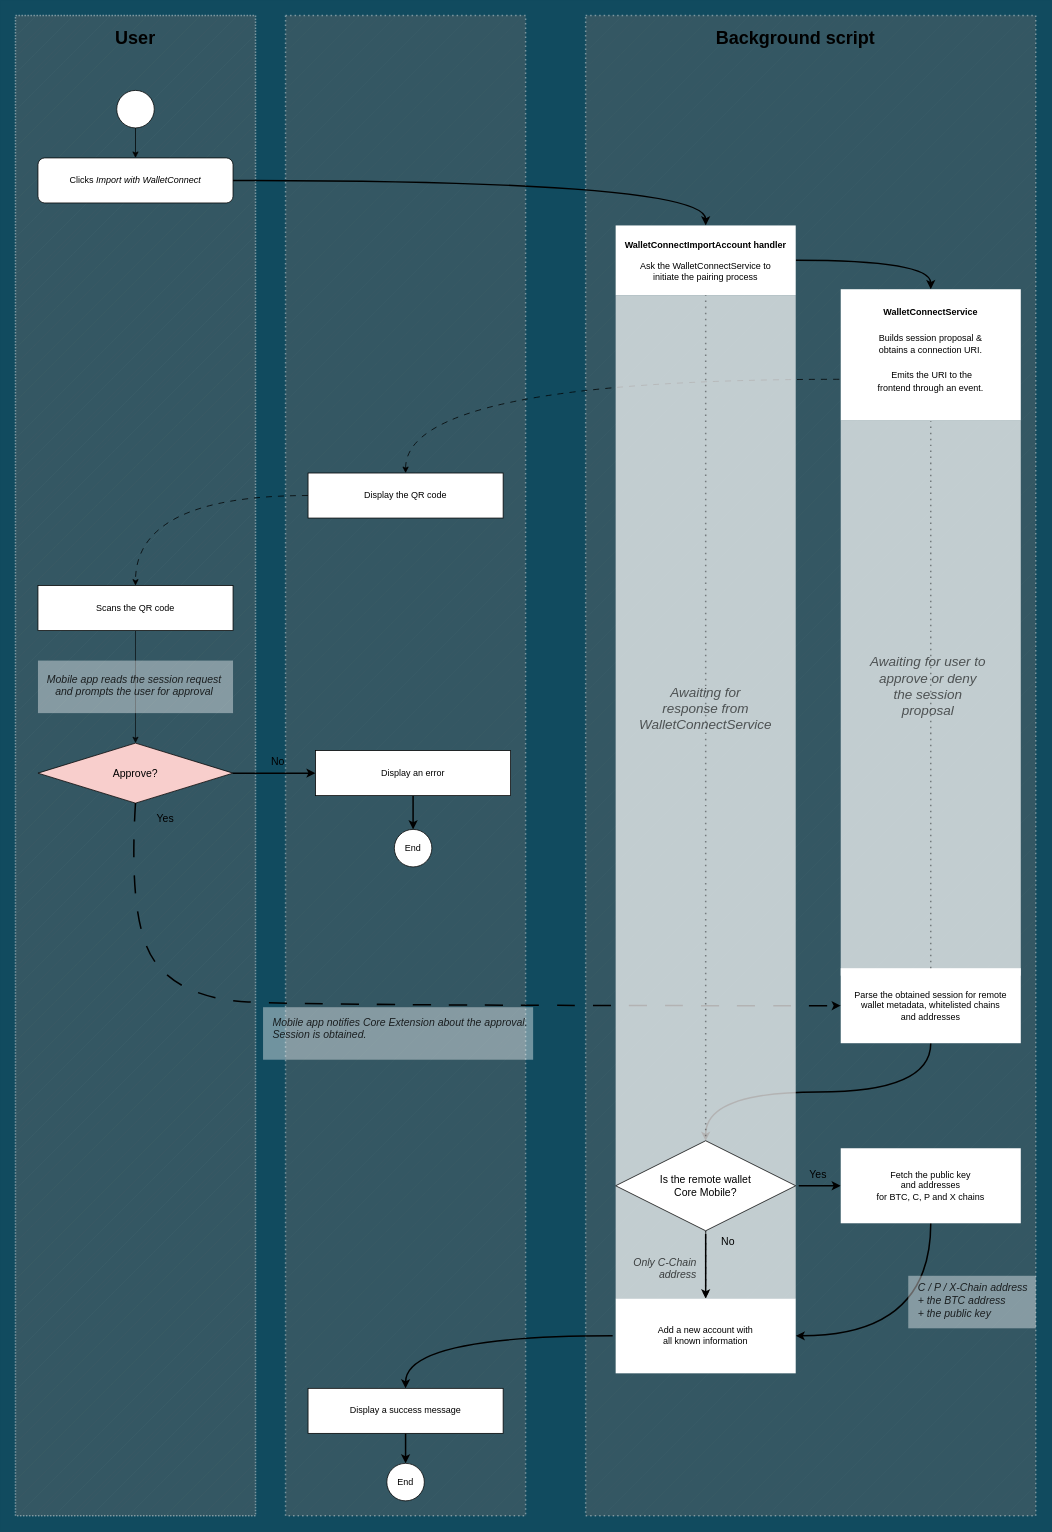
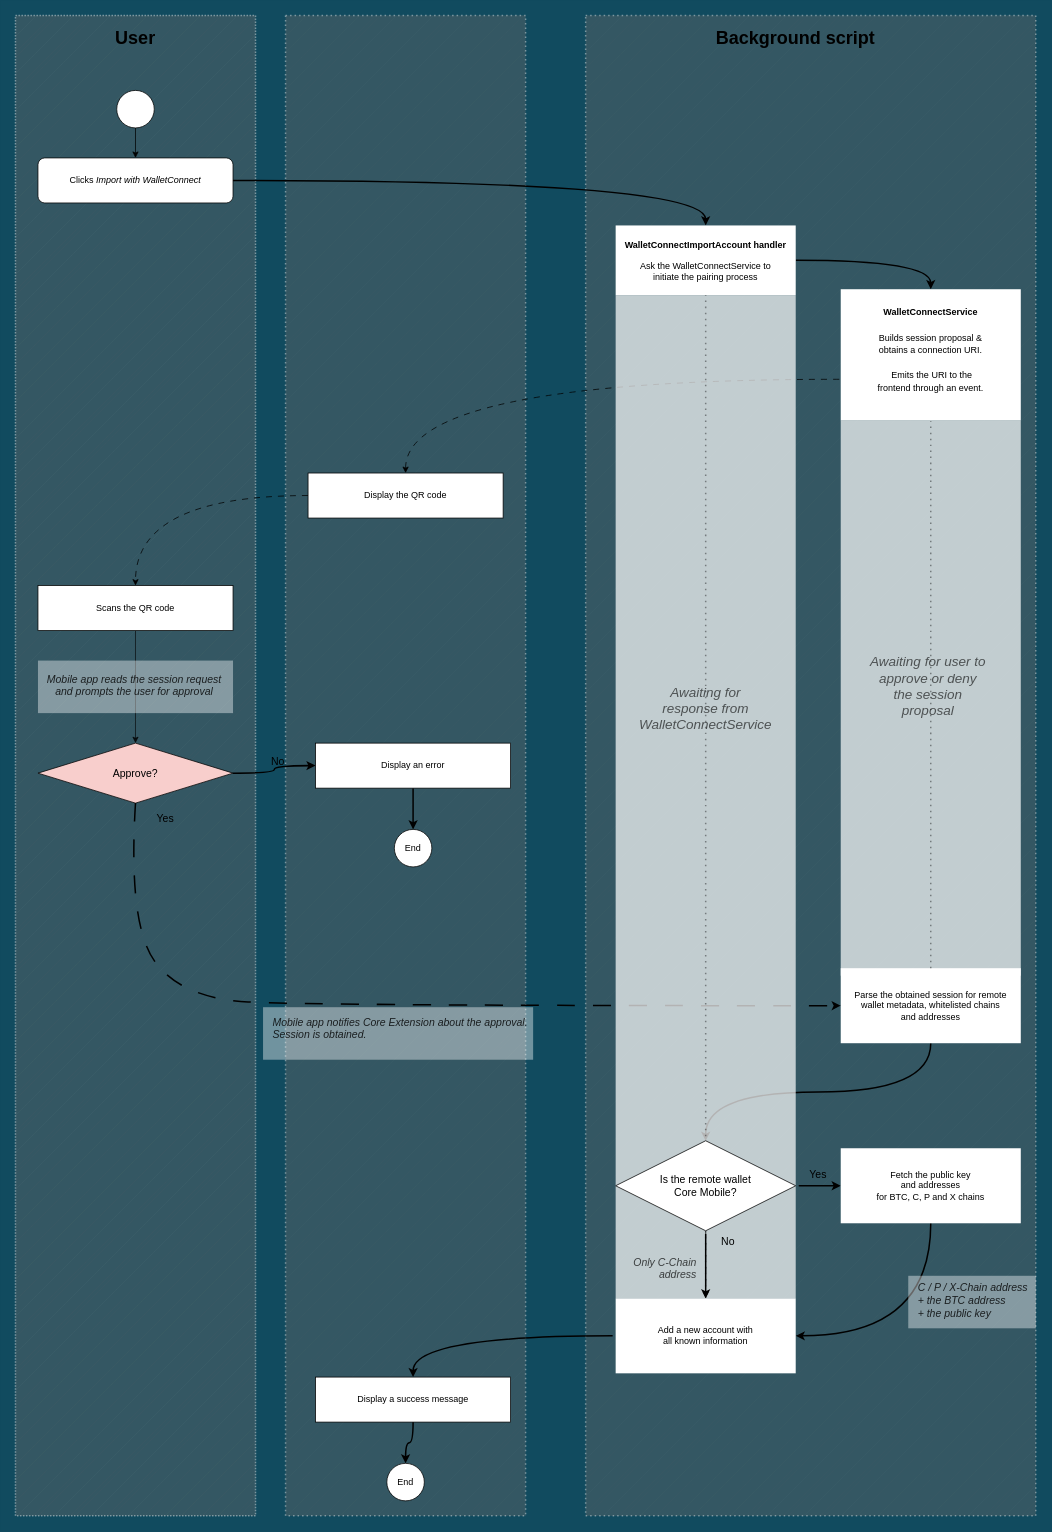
(413, 773) -> (413, 765)
(405, 1410) -> (413, 1399)
